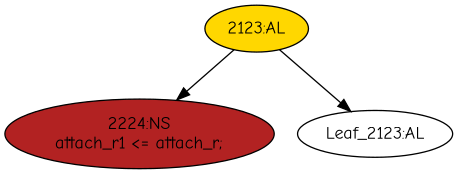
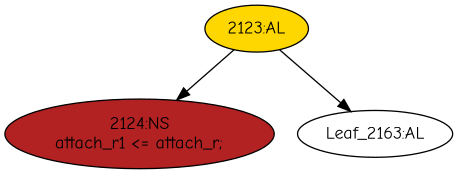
(140, 134) -> (140, 134)
(375, 134) -> (375, 134)
